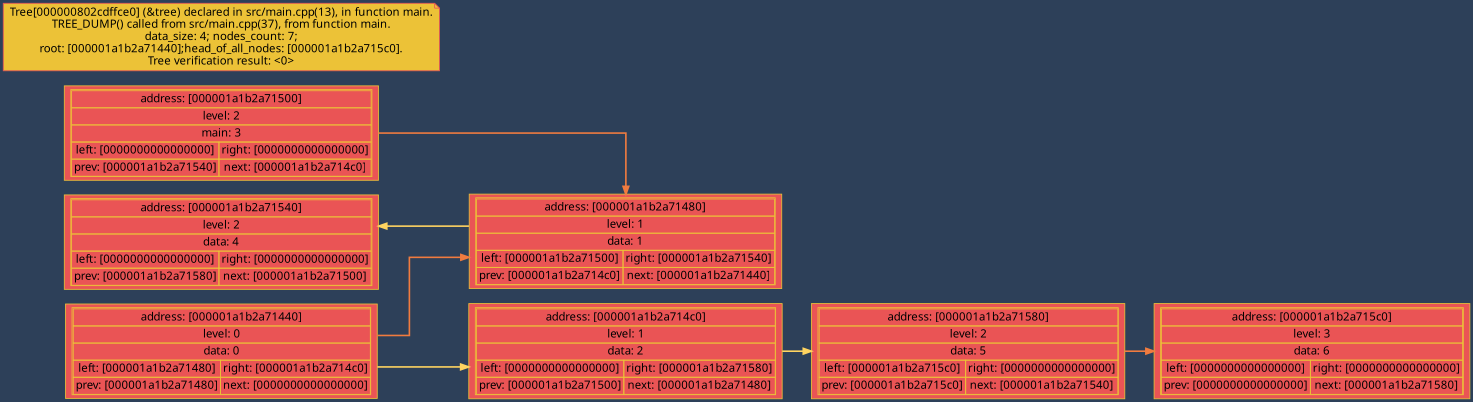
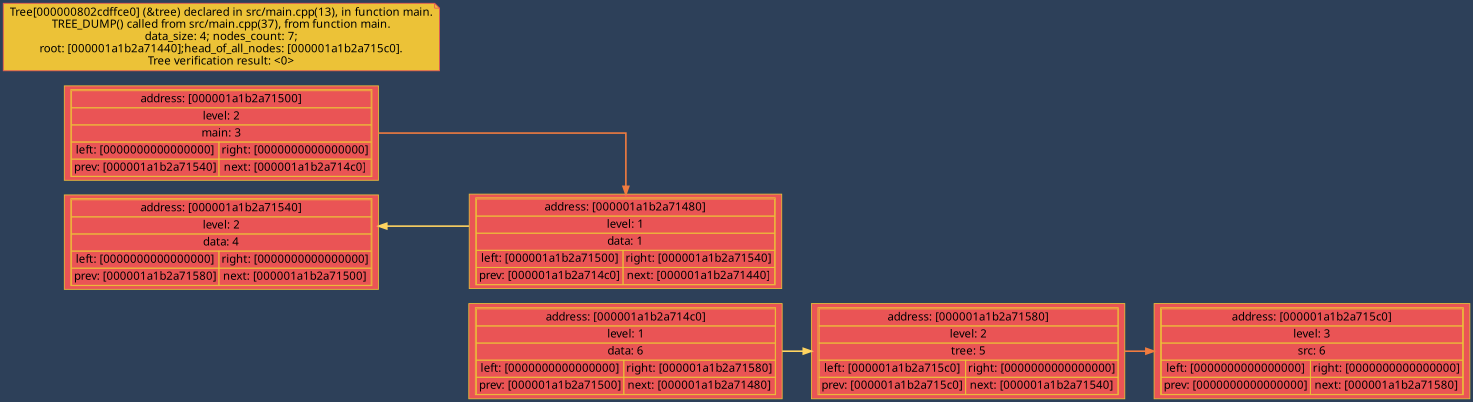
(221, 351) -> none
(626, 351) -> (626, 351)
(969, 351) -> (969, 351)
(1312, 351) -> (1312, 351)
